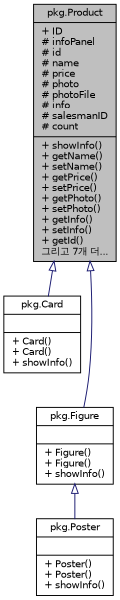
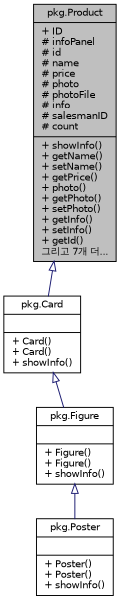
(69, 188) -> (64, 188)
(91, 340) -> (60, 395)
